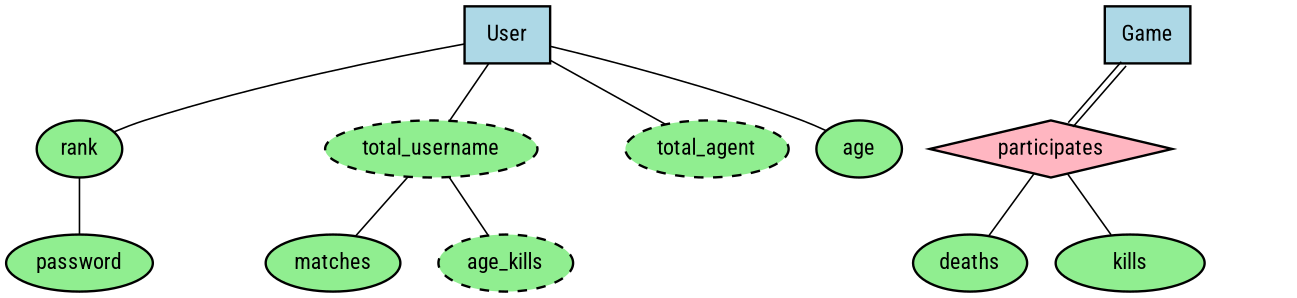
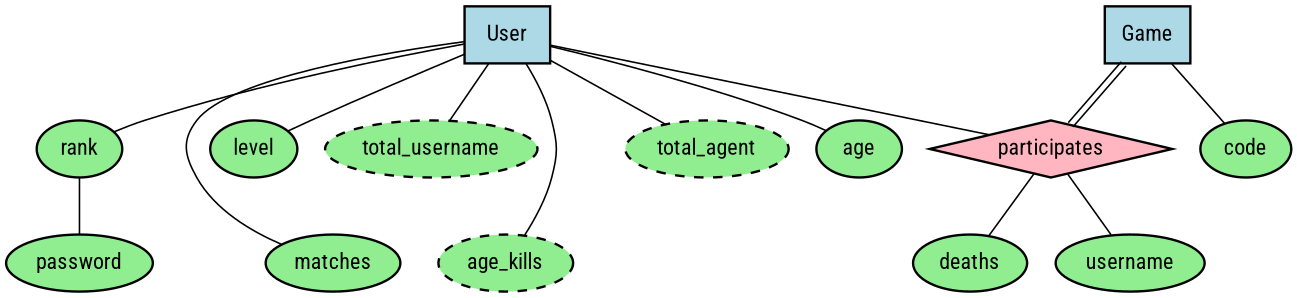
none -> (770, 90)
none -> (254, 149)
none -> (1246, 149)
(382, 206) -> (205, 114)
(469, 206) -> (556, 150)
(1130, 263) -> (1130, 263)
